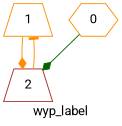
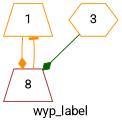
(93, 20) -> (93, 20)
(28, 85) -> (28, 85)
